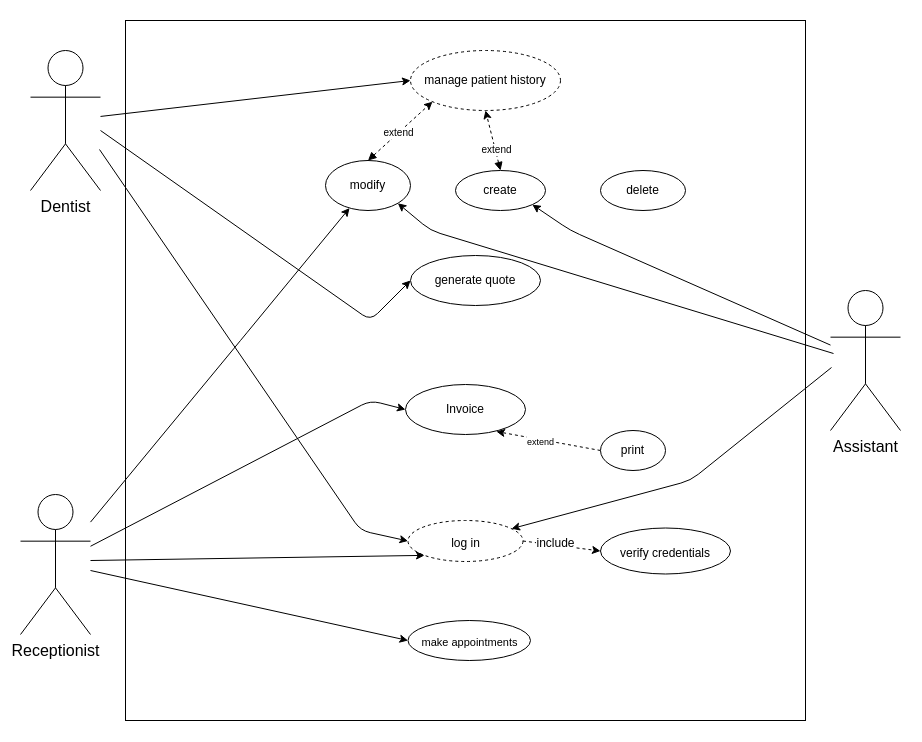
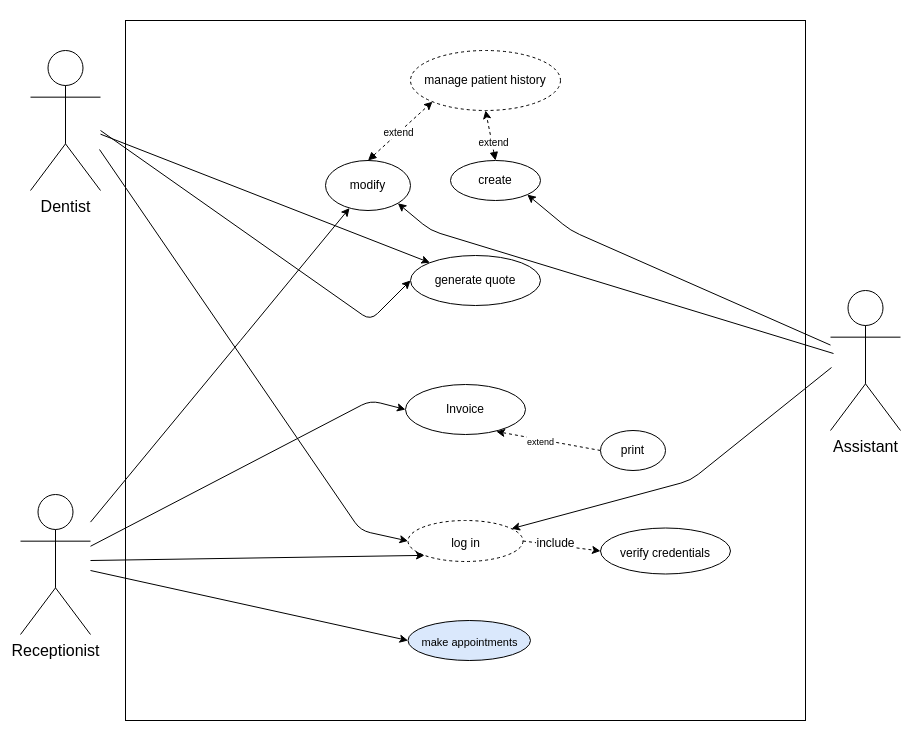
(252, 99) -> (271, 201)
(501, 191) -> (496, 181)
(643, 191) -> none
(469, 641) -> (469, 641)
